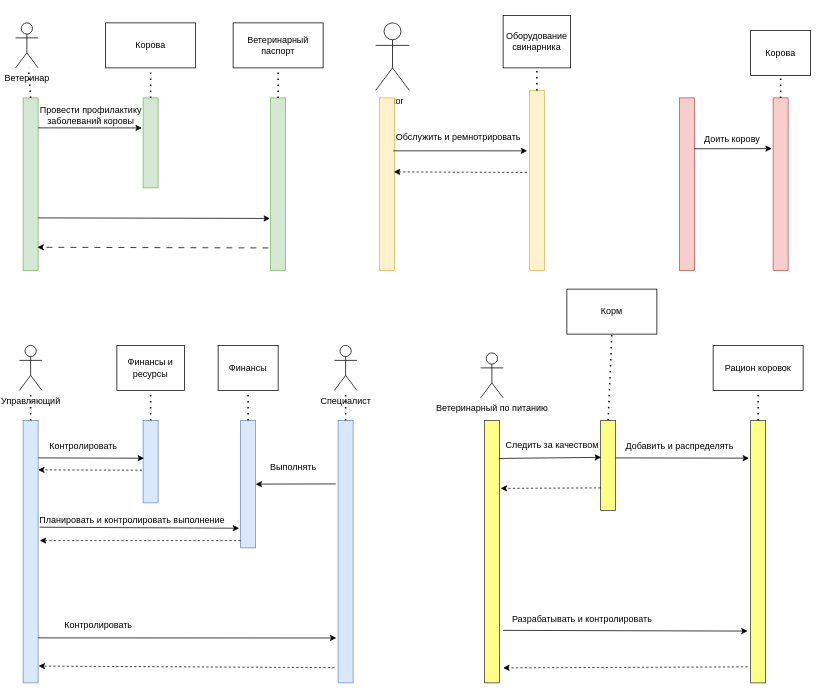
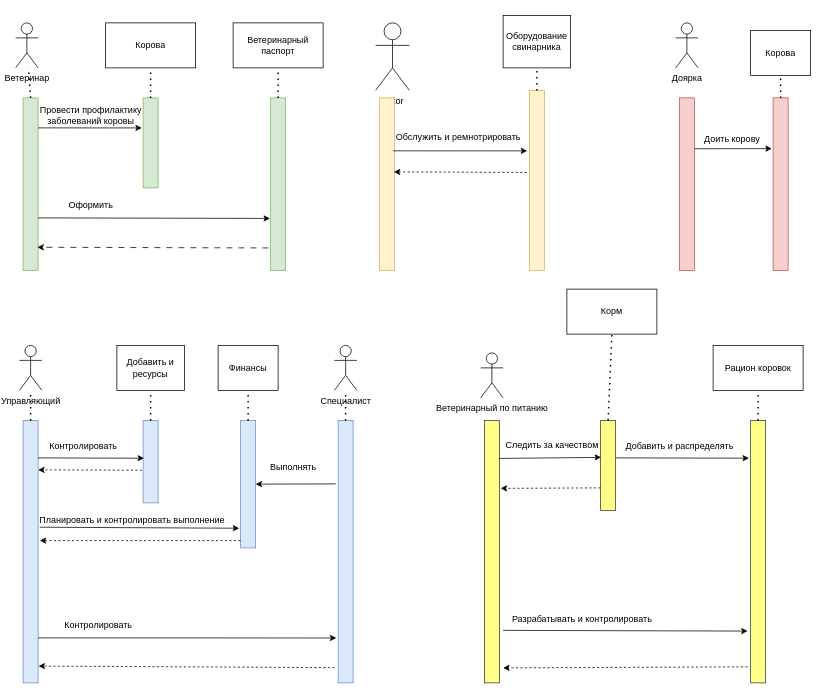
none -> (687, 45)
none -> (90, 205)
(150, 368) -> (150, 368)
